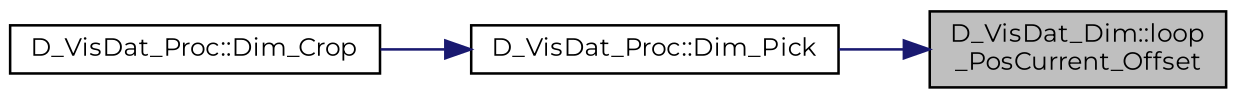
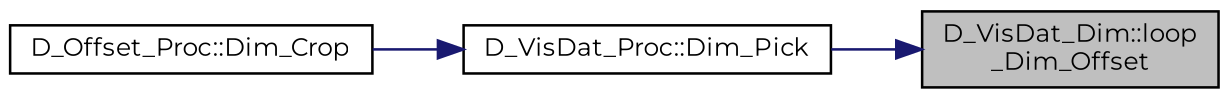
(195, 49) -> (191, 49)
(1078, 49) -> (1070, 49)
